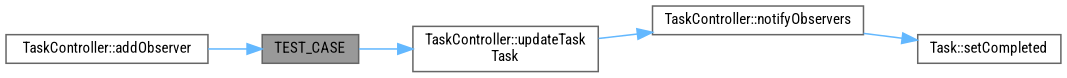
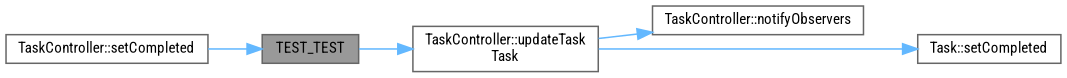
(883, 36) -> (750, 49)
(107, 49) -> (107, 49)
(310, 49) -> (310, 49)
